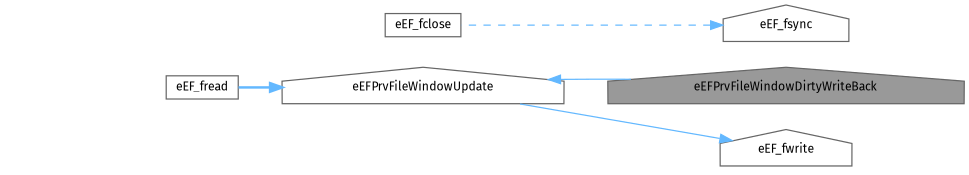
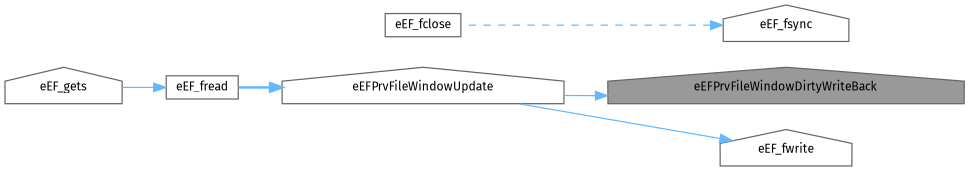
(596, 79) -> (579, 96)
none -> (64, 87)
